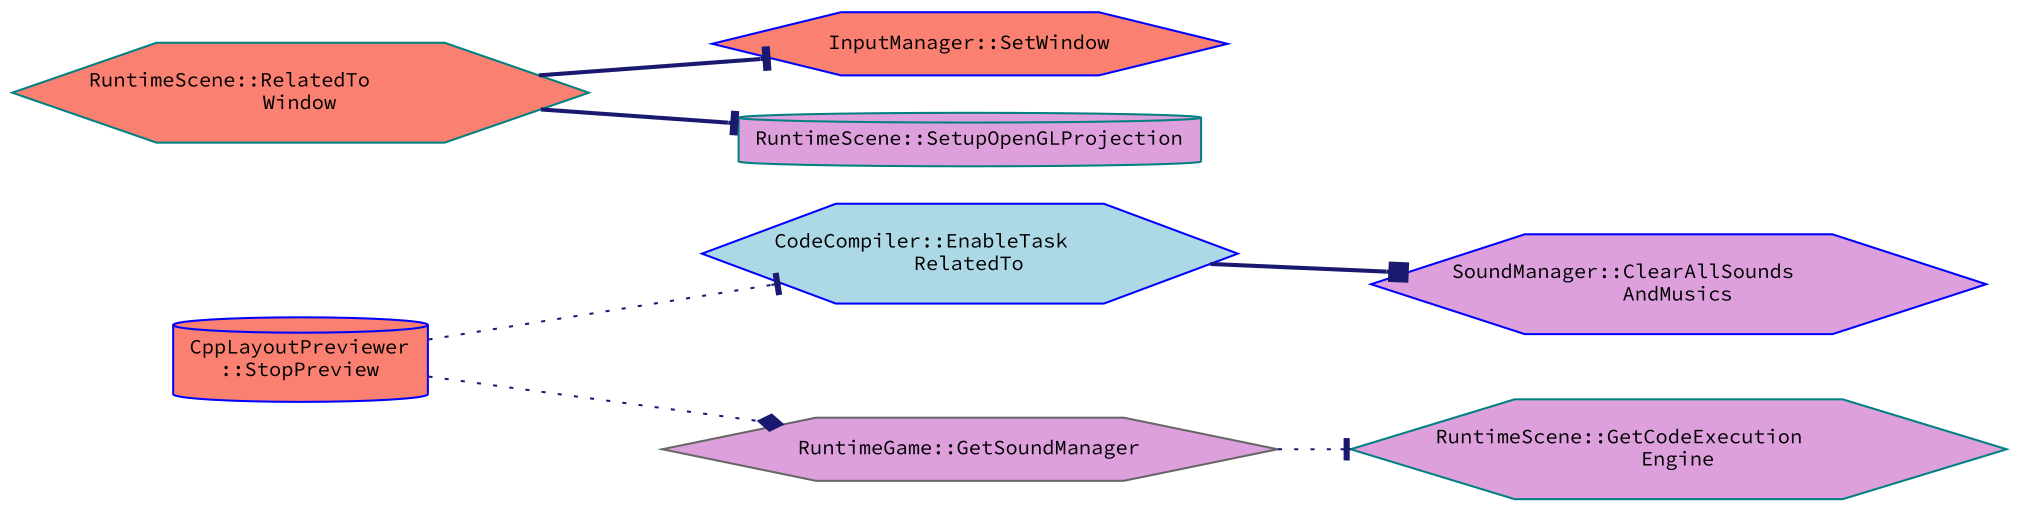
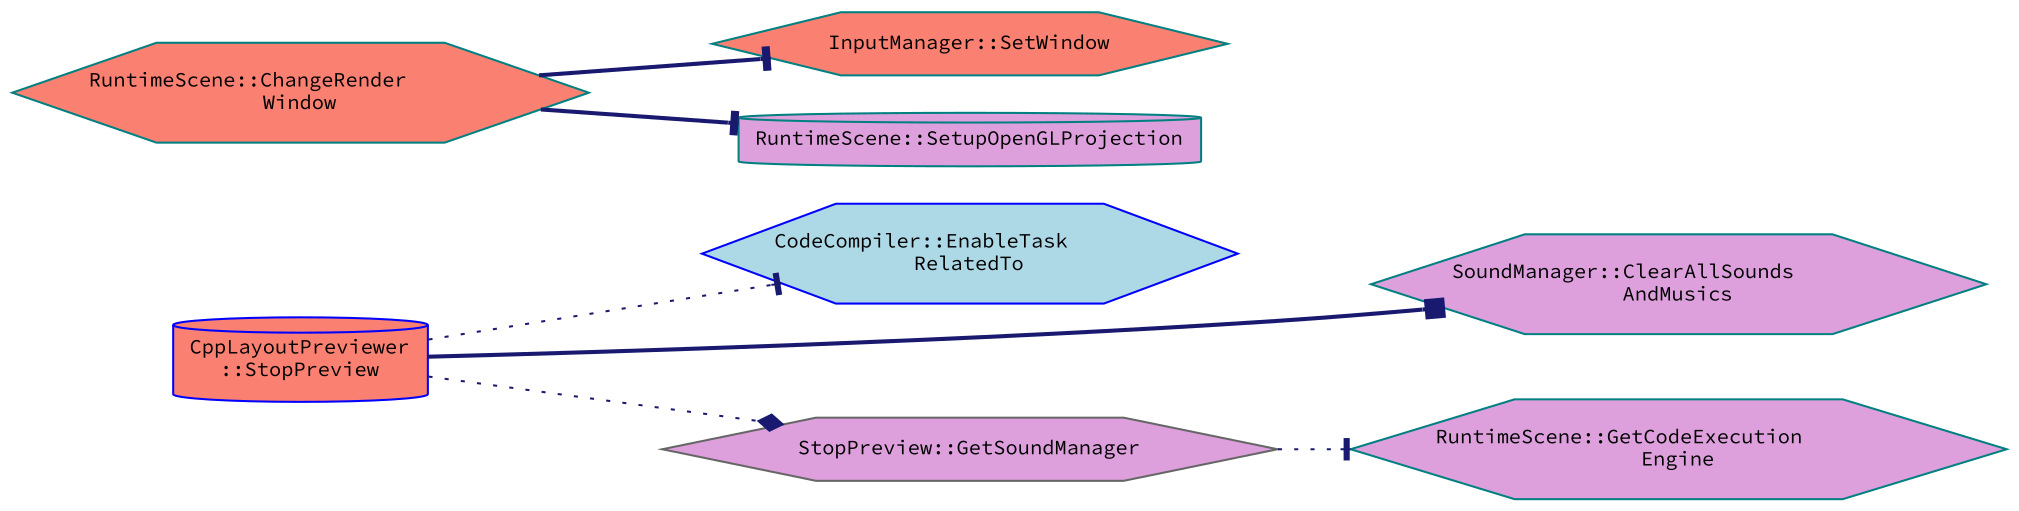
(970, 44) -> (970, 44)
(301, 93) -> (301, 93)
(1298, 268) -> (926, 340)
(1679, 284) -> (1679, 284)
(970, 449) -> (970, 449)
